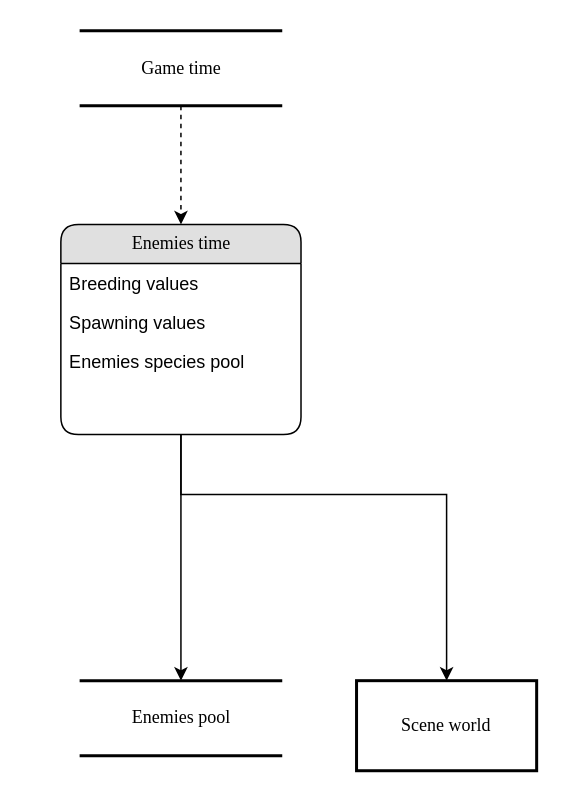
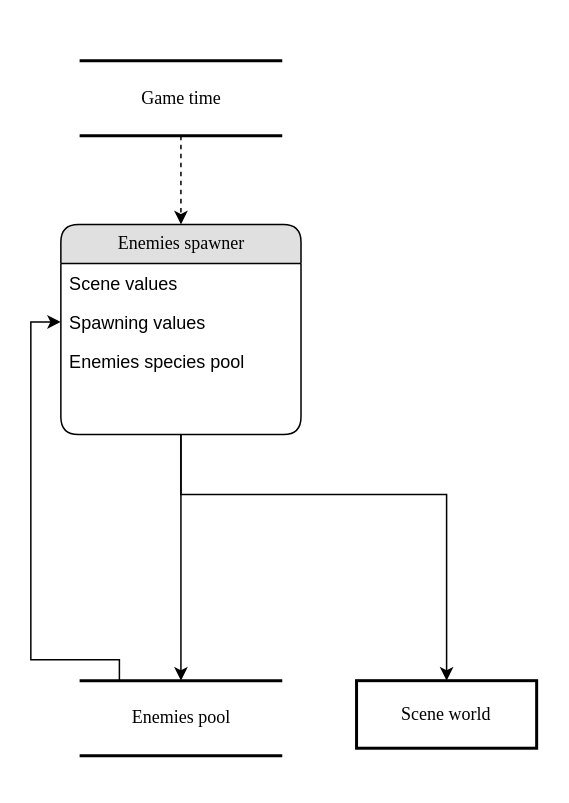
(181, 68) -> (181, 98)
(182, 244) -> (182, 244)
(138, 285) -> (126, 285)
none -> (31, 534)
(446, 725) -> (446, 714)
